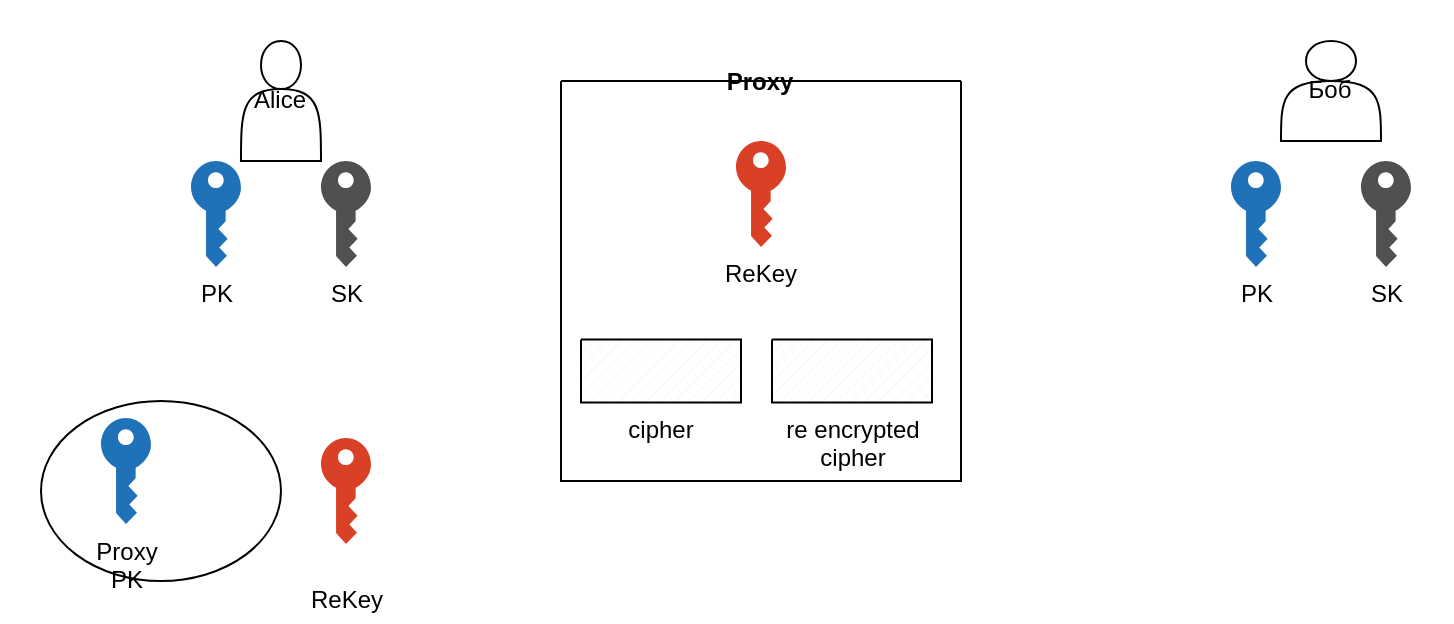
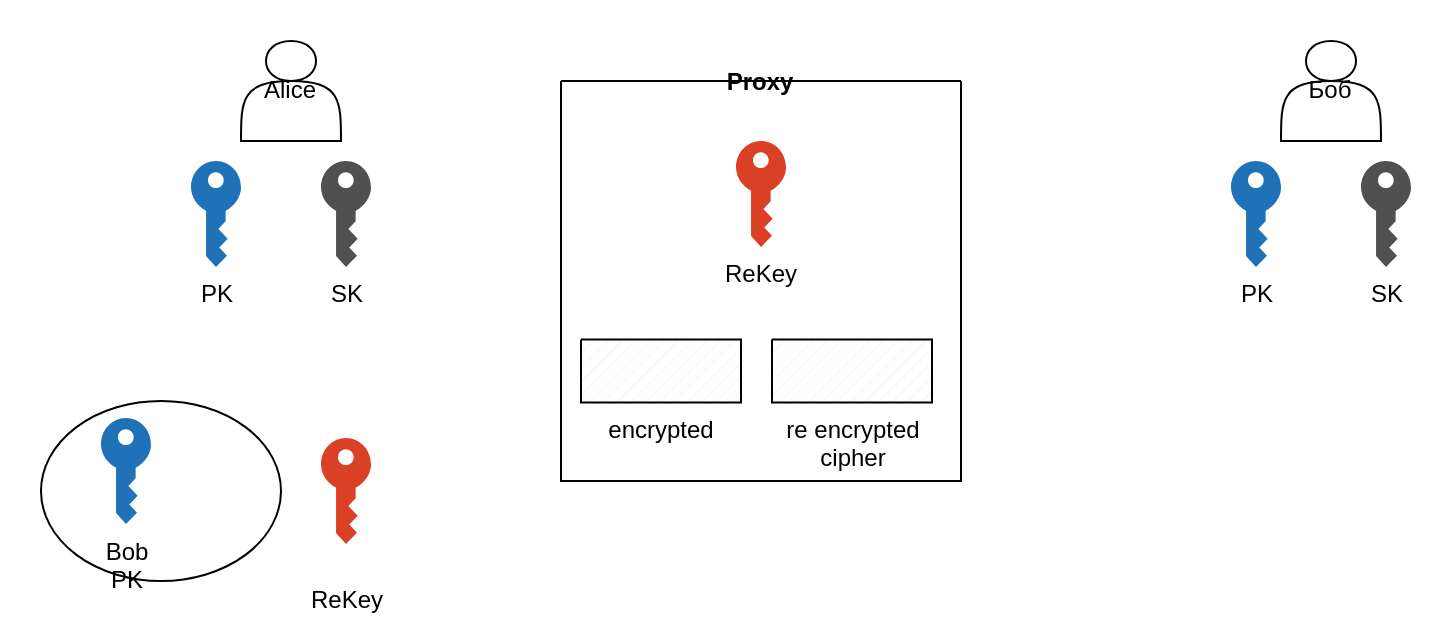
(281, 101) -> (291, 91)
(662, 431) -> (662, 431)
(128, 568) -> (128, 568)
